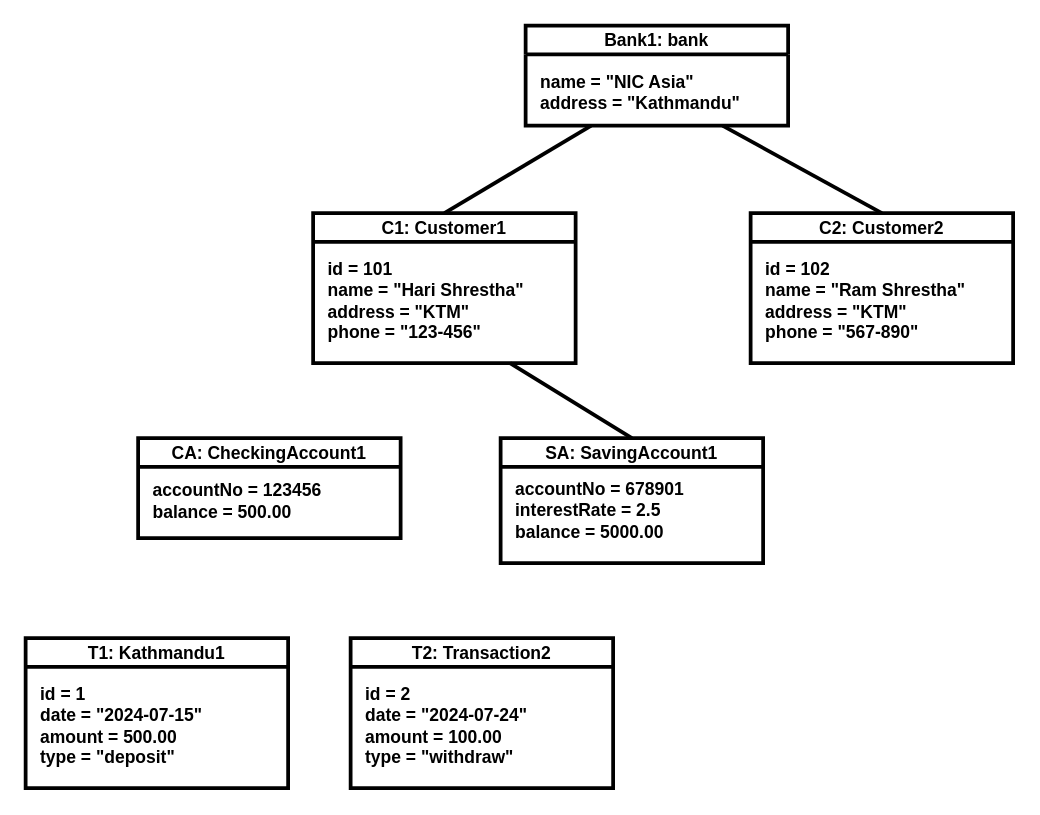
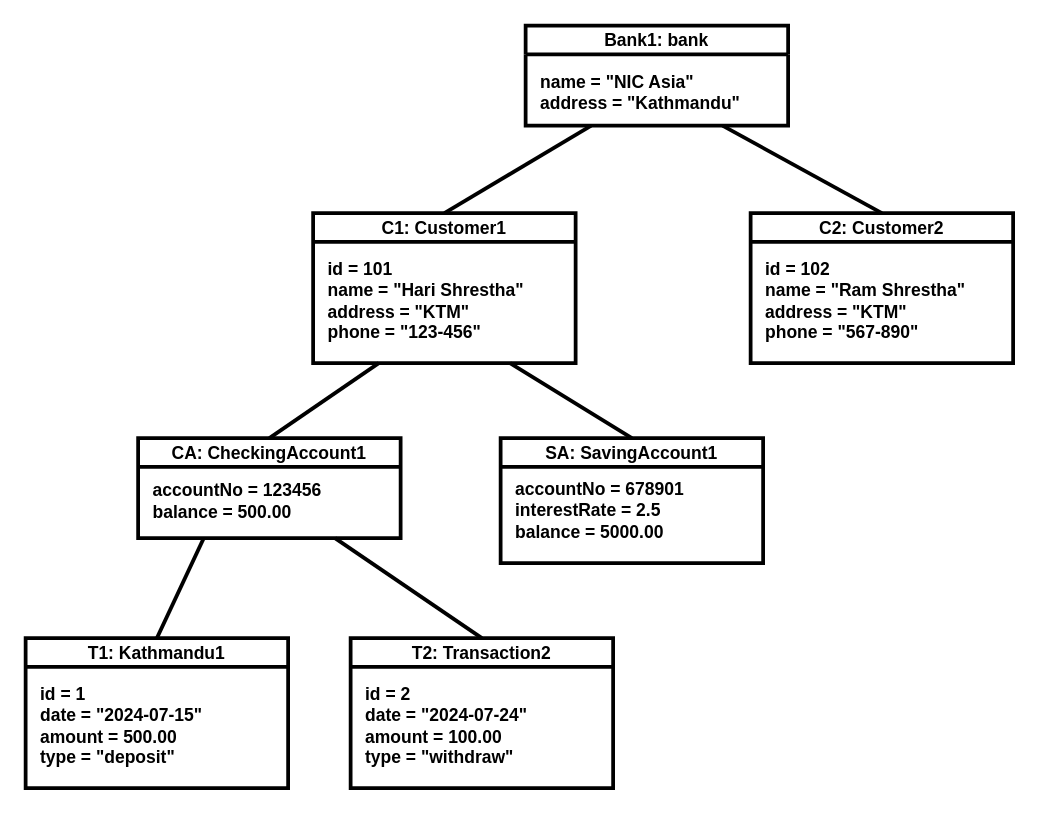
none -> (322, 402)
none -> (180, 589)
none -> (410, 589)
